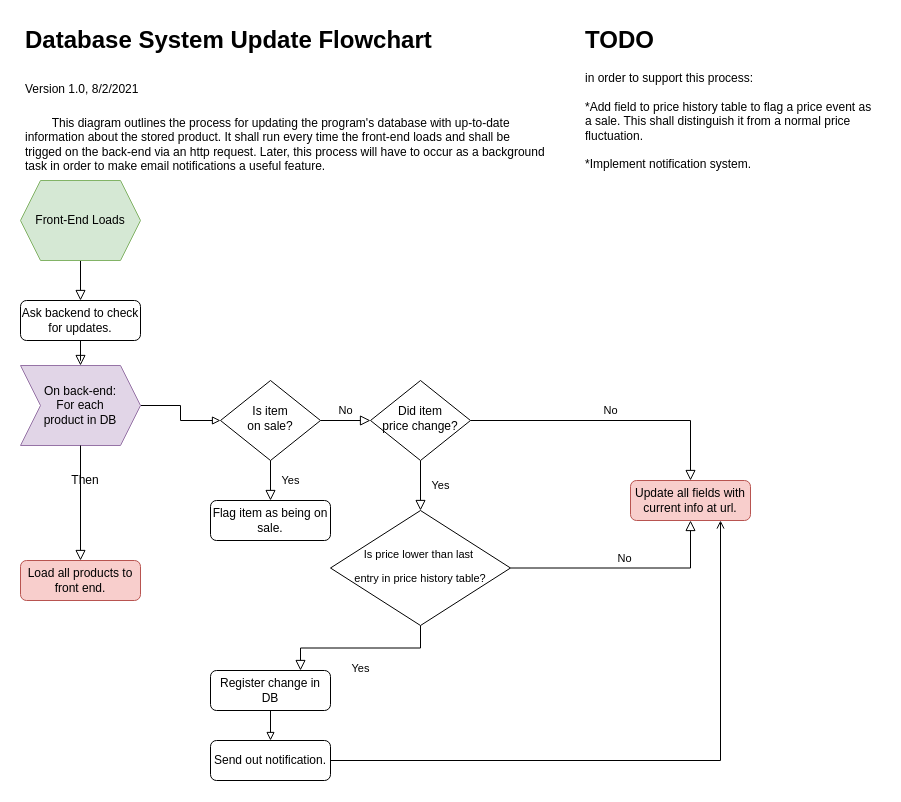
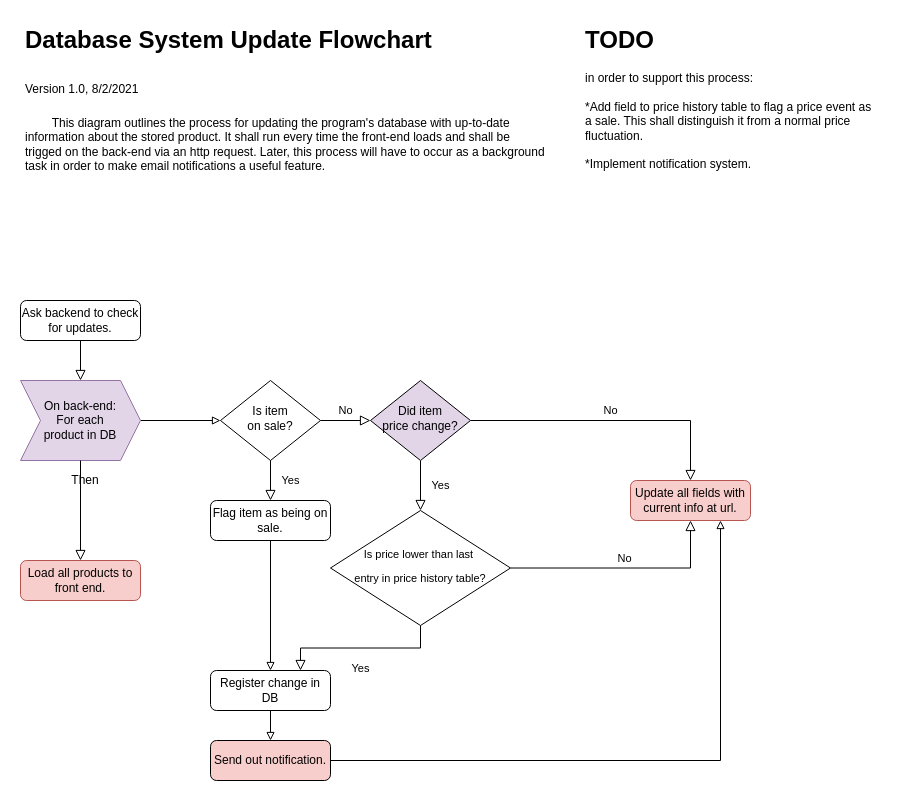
(81, 221) -> none
(81, 275) -> none
(81, 406) -> (81, 421)
(421, 421) -> (421, 421)
(721, 527) -> (721, 530)
none -> (271, 601)
(271, 761) -> (271, 761)
